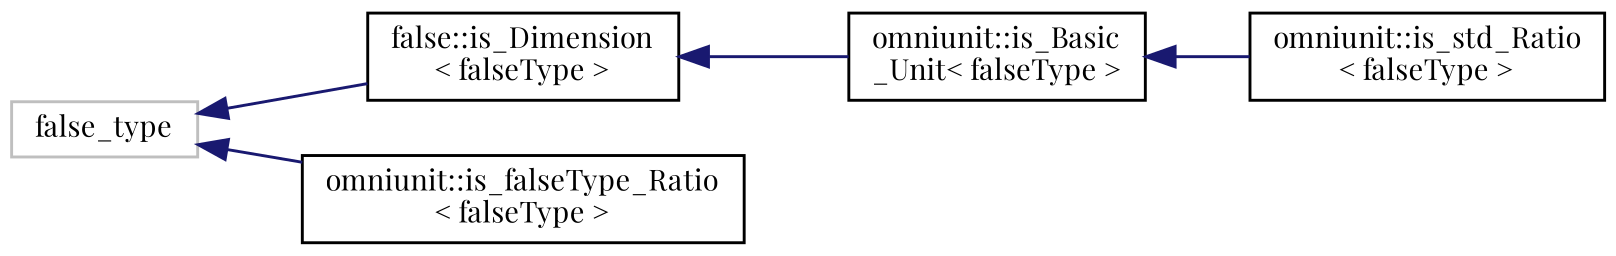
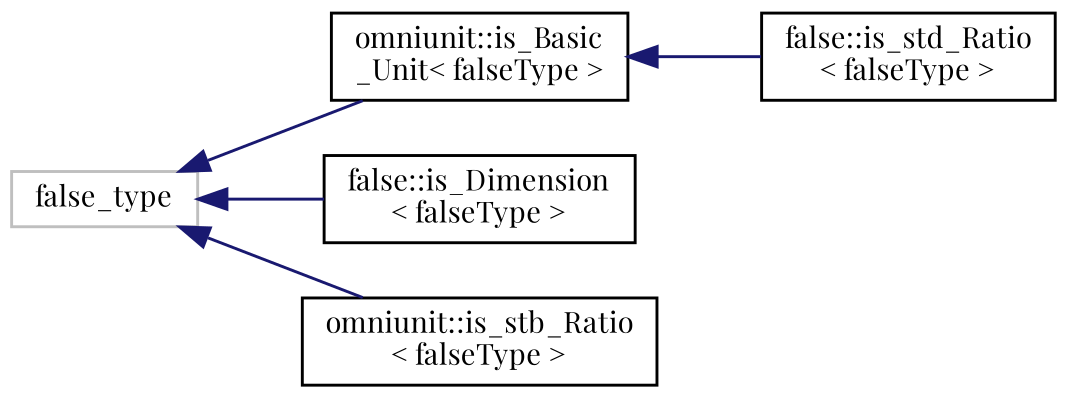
(779, 57) -> (285, 131)
(1427, 57) -> (908, 57)
(523, 199) -> (480, 342)
